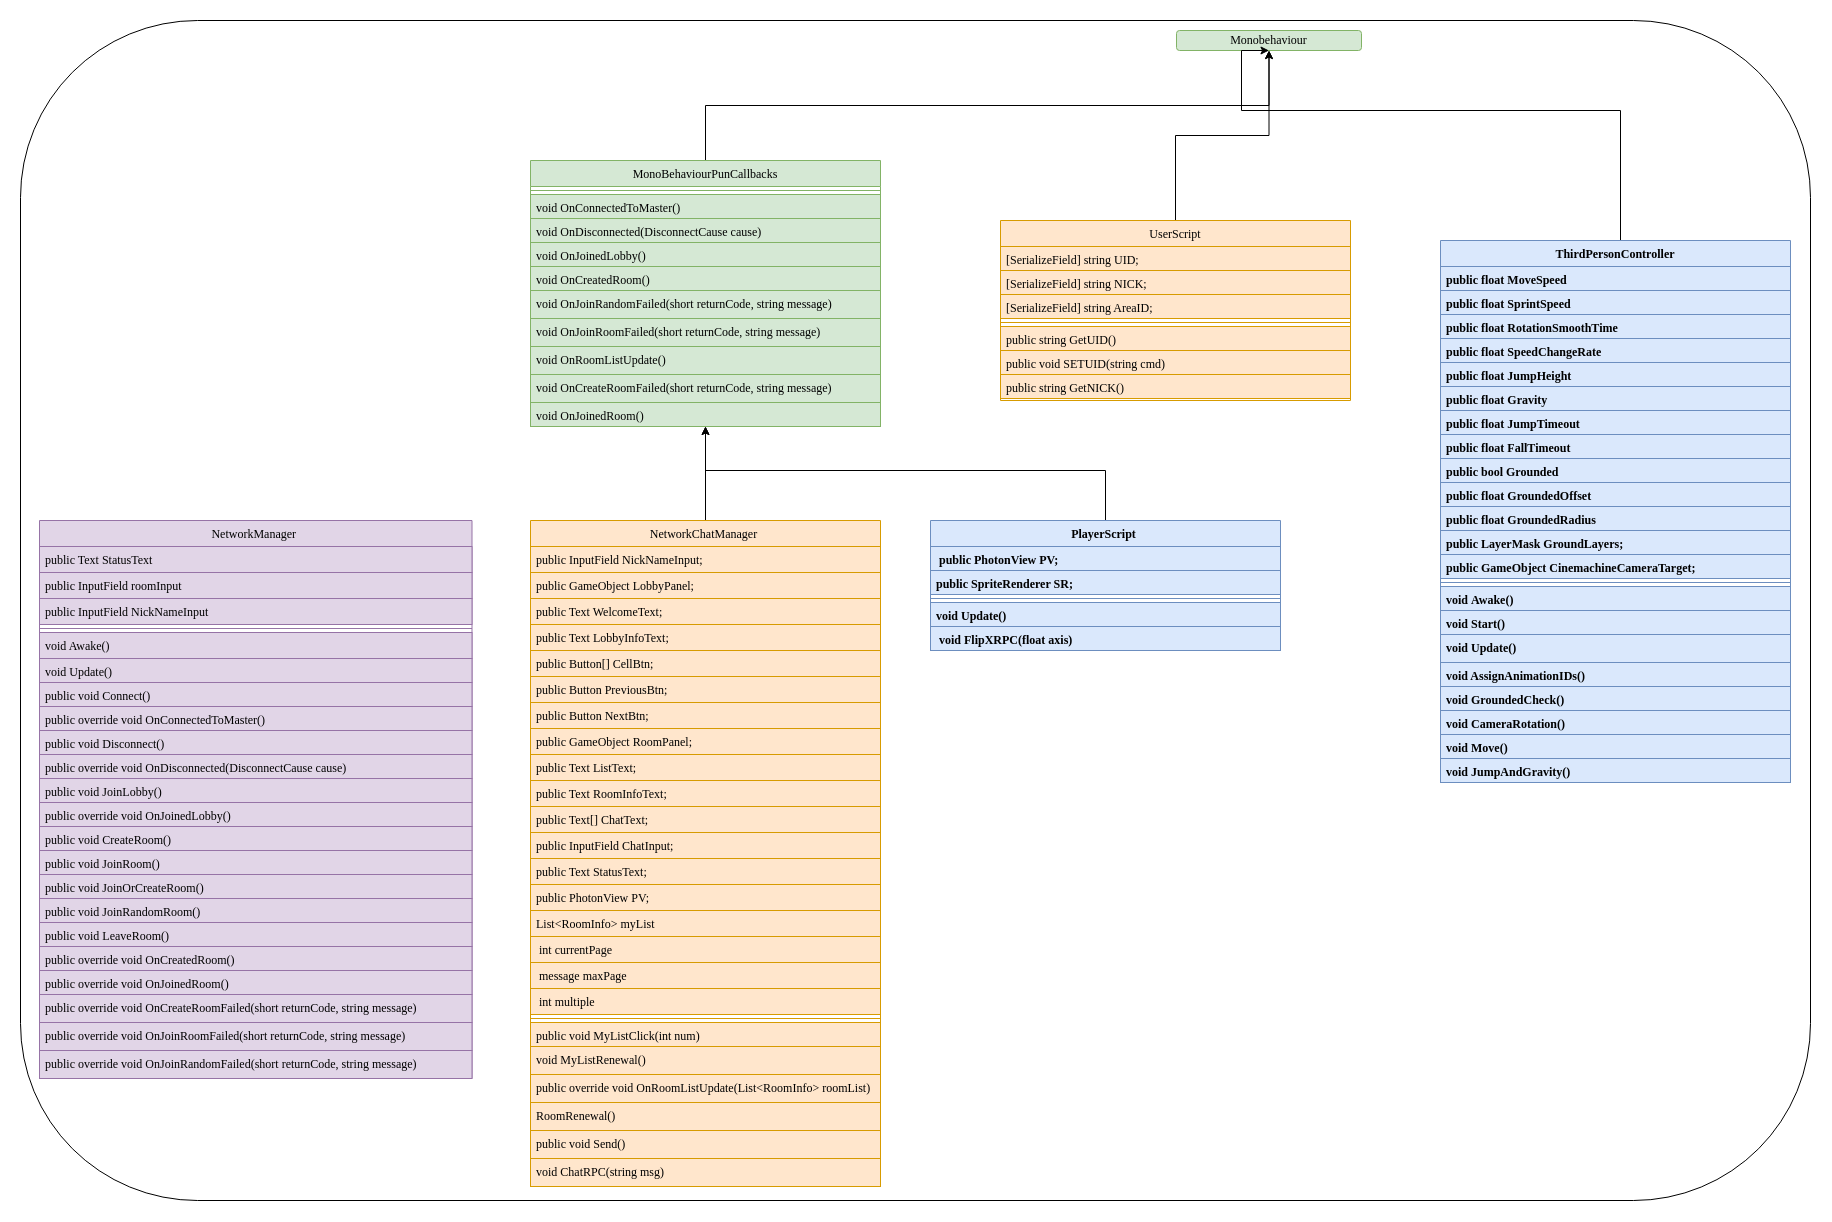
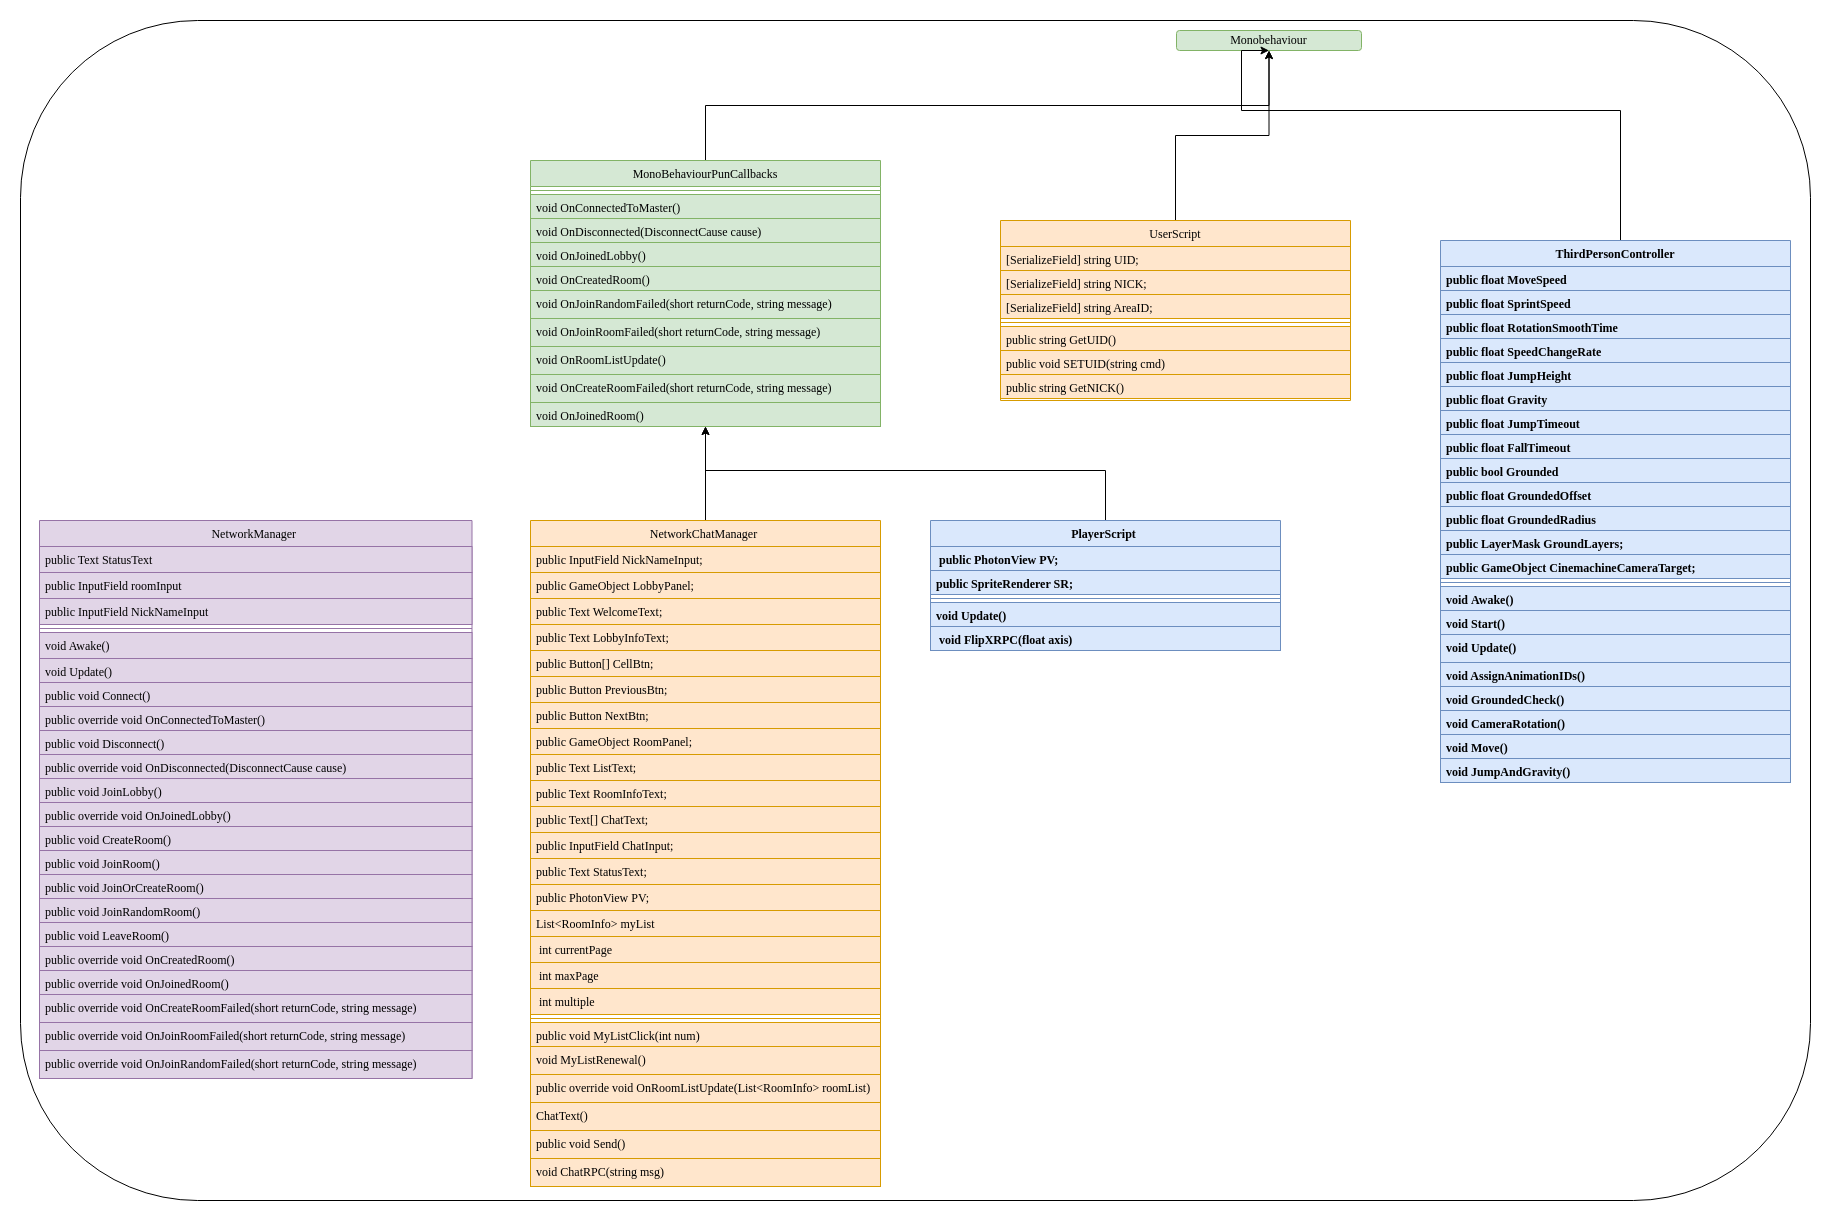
(586, 976) -> (571, 976)
(578, 1116) -> (570, 1116)
